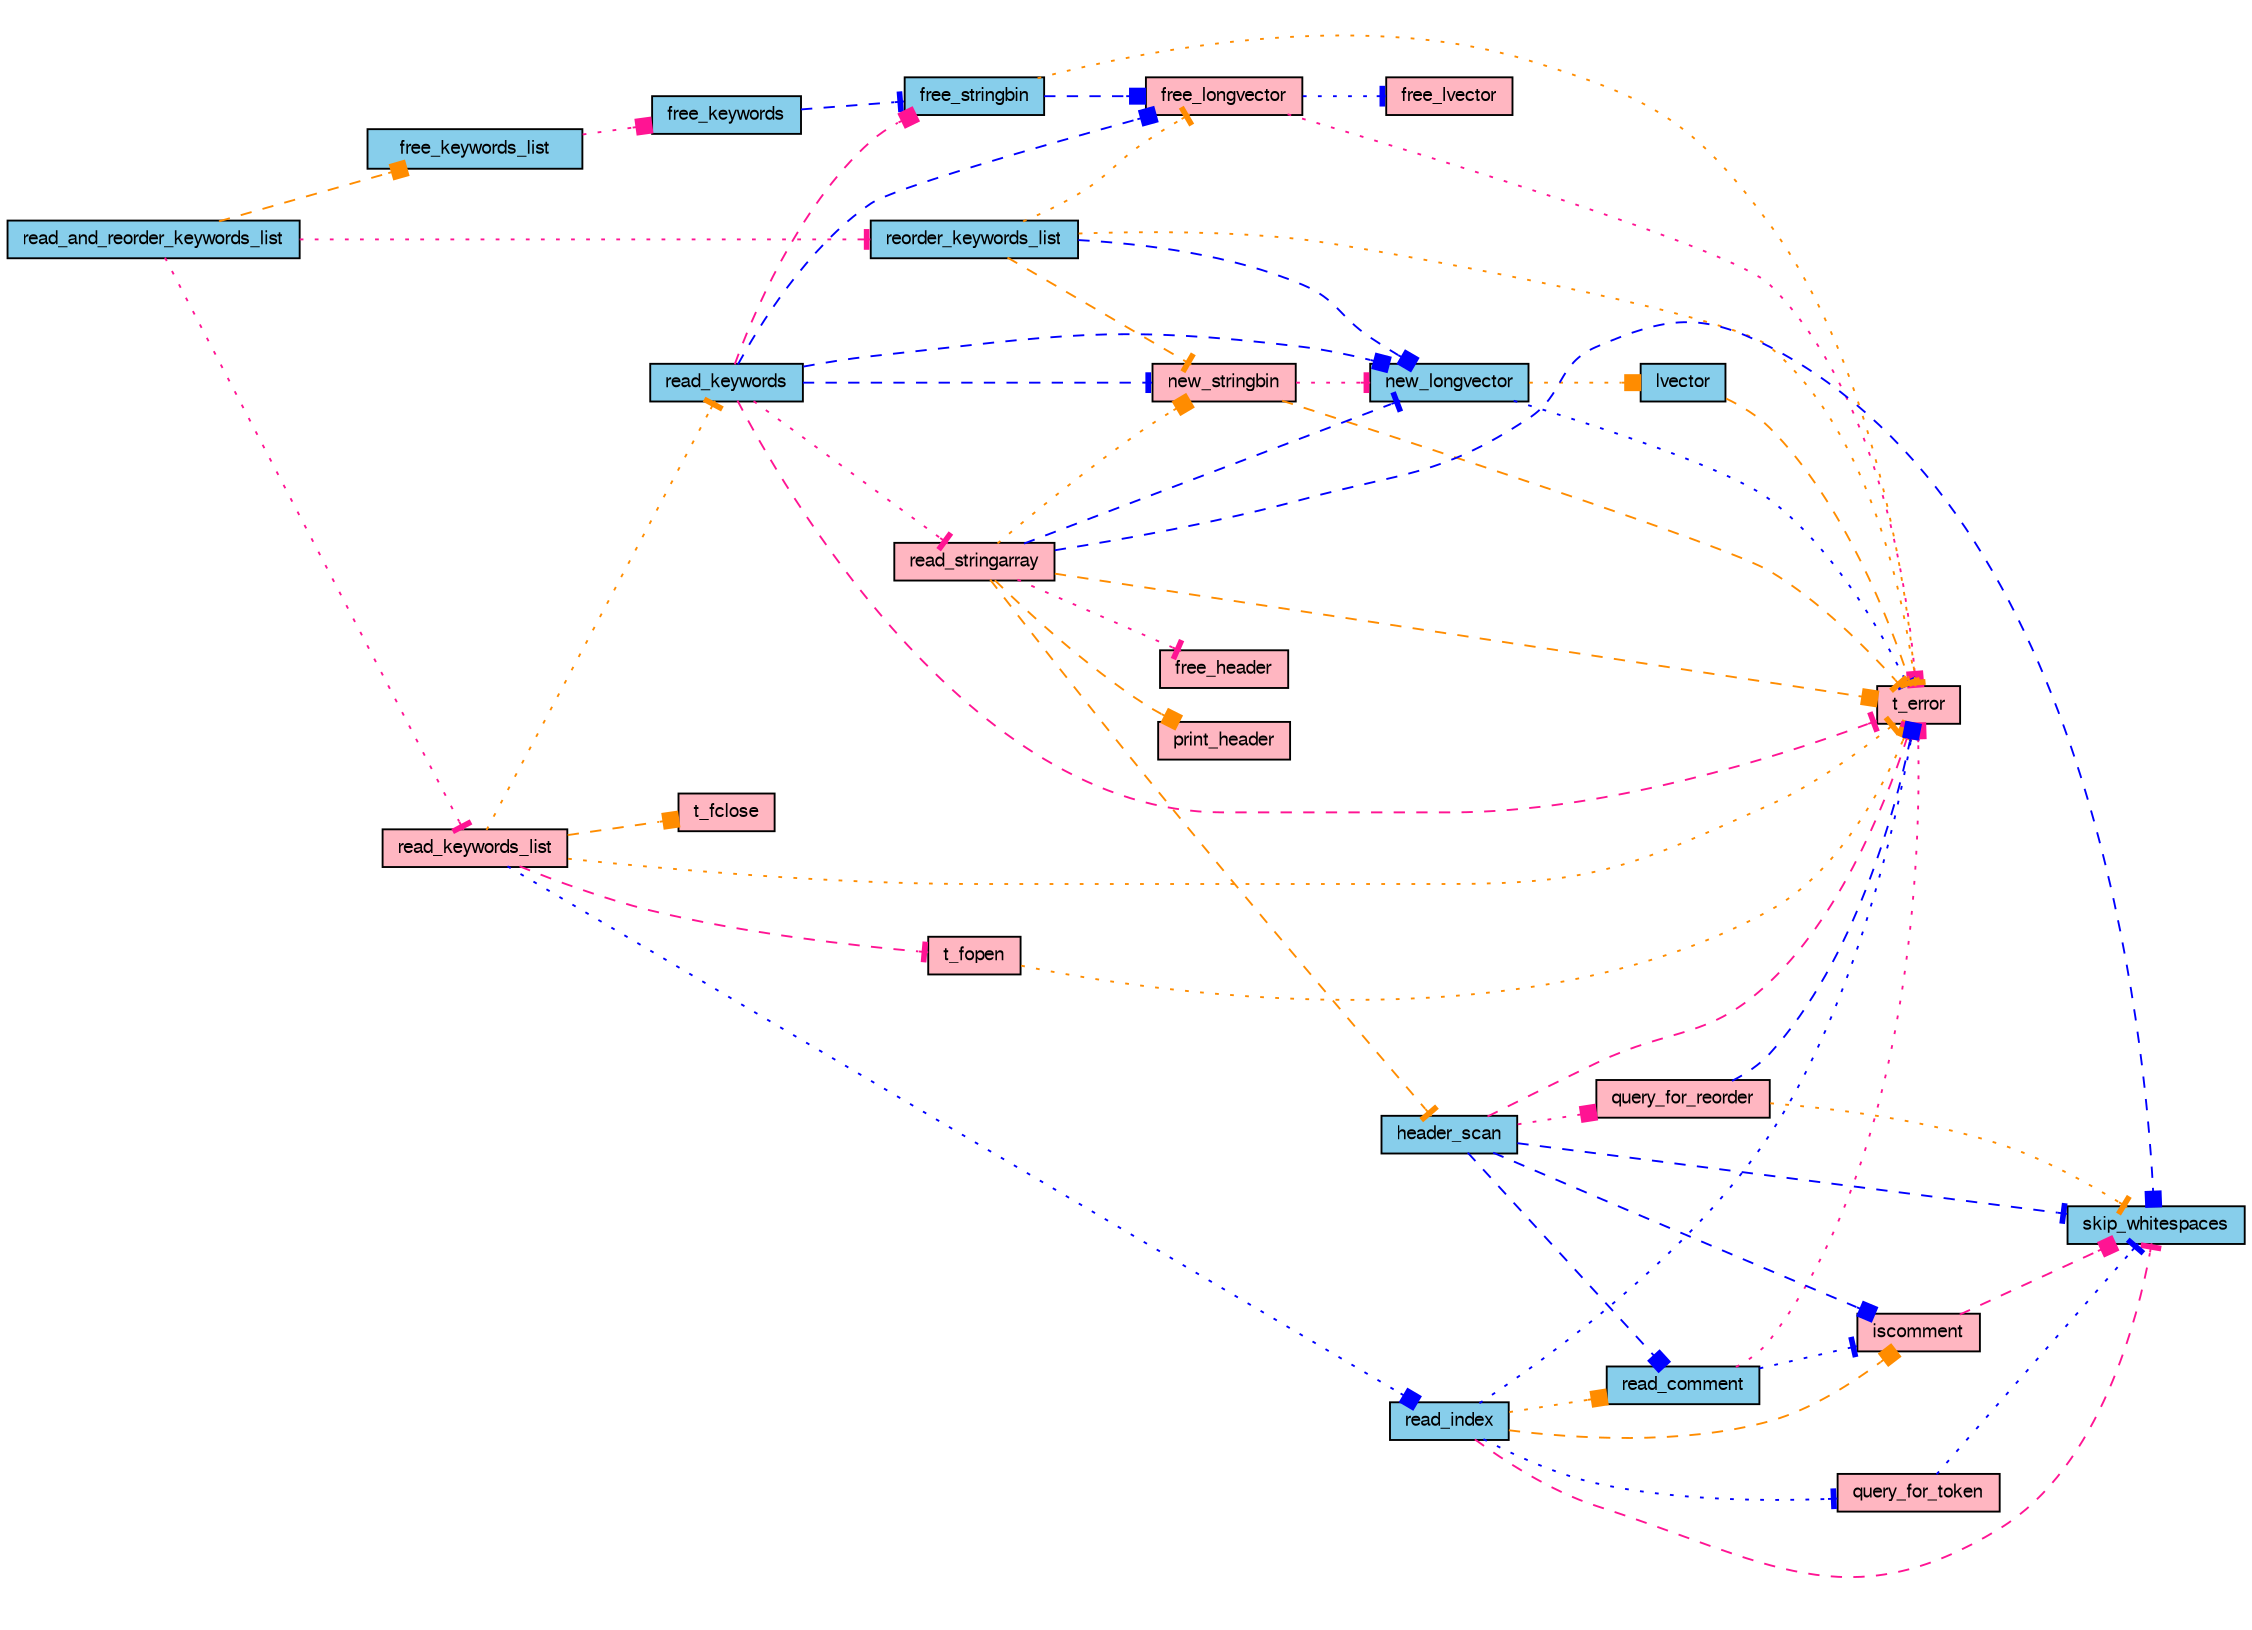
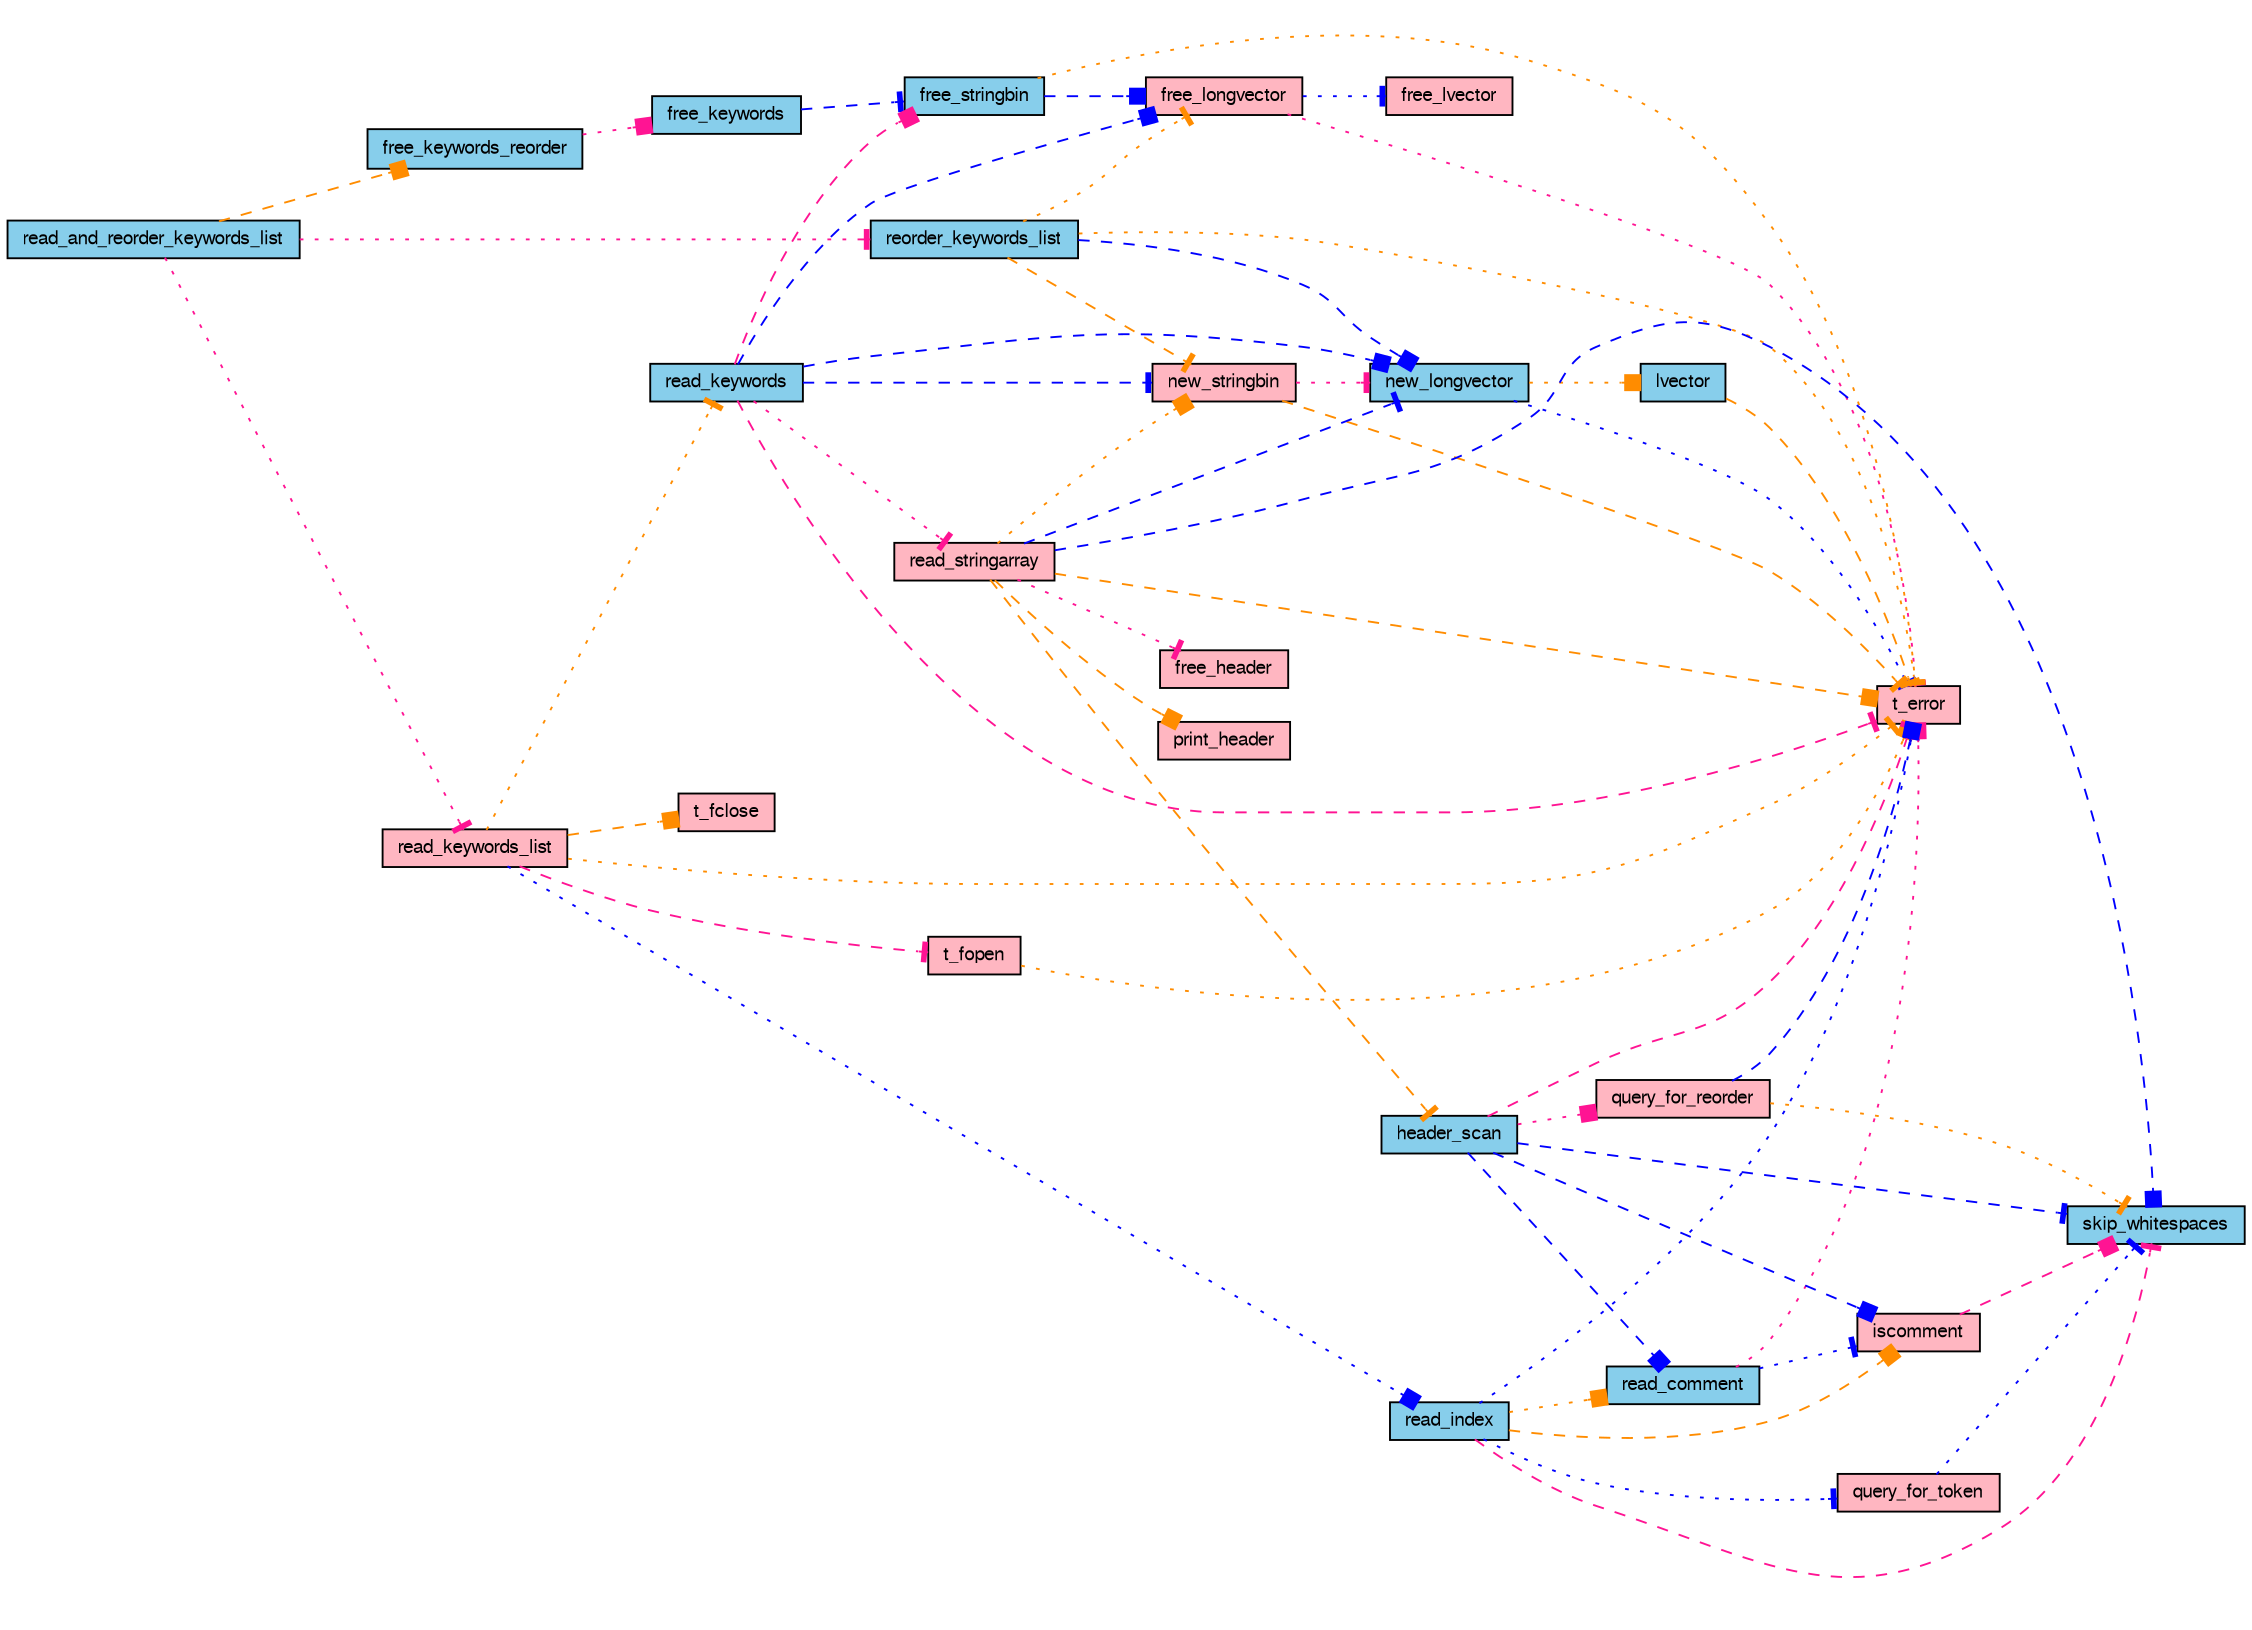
(475, 149) -> (475, 149)
(1728, 262) -> (1728, 262)
